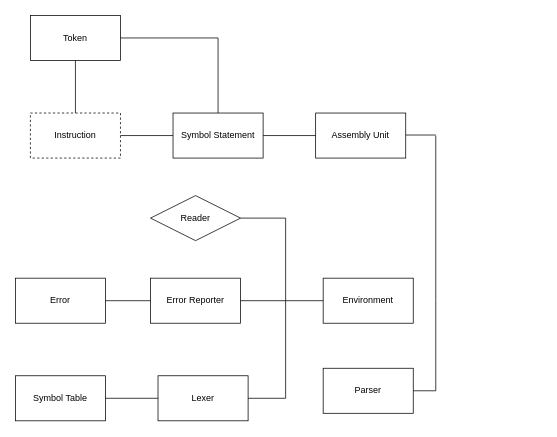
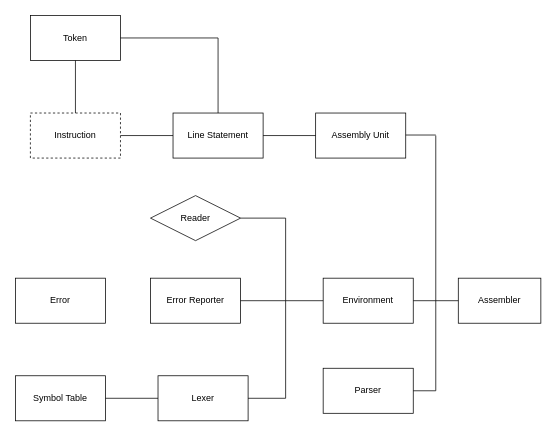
(218, 135) -> (218, 135)
(128, 300) -> none
none -> (433, 300)
none -> (499, 300)
